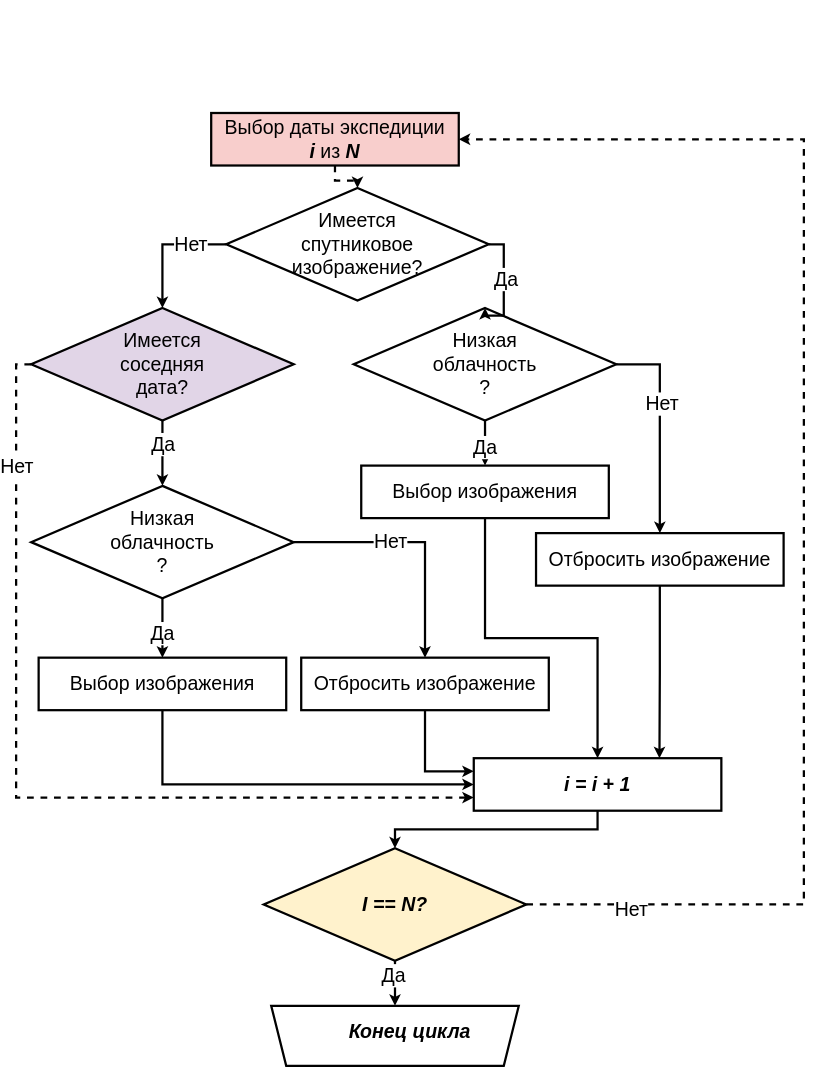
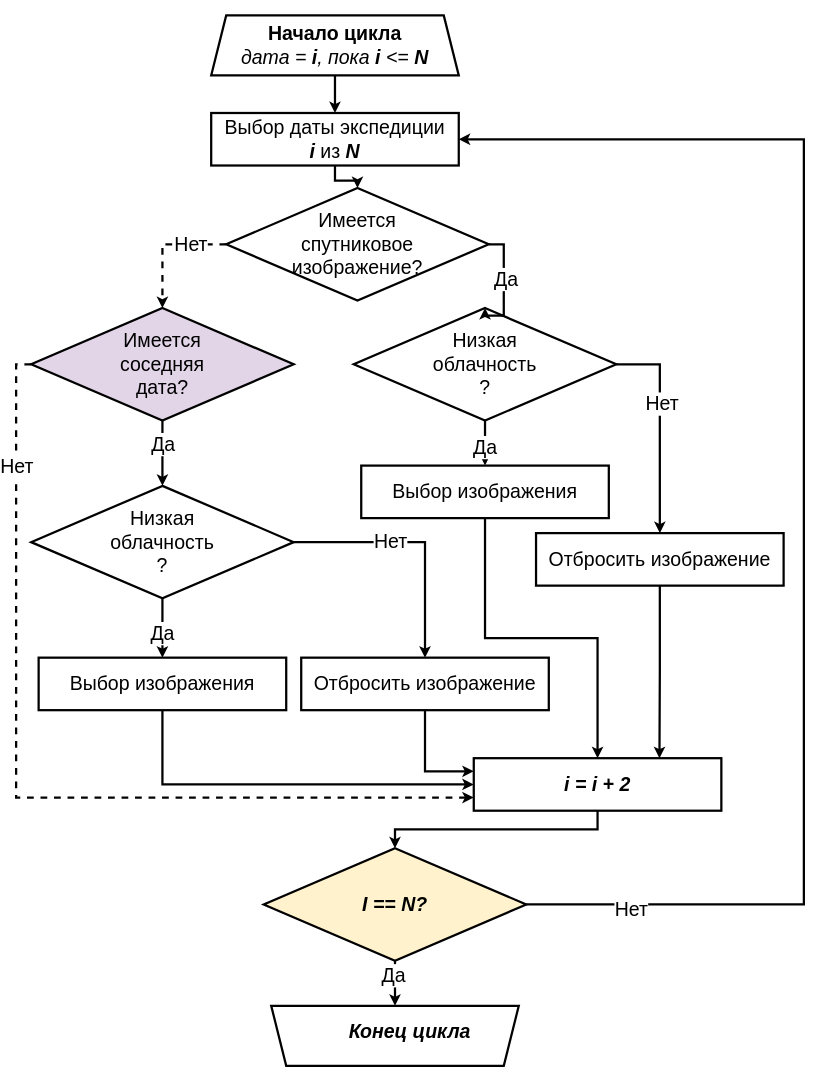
none -> (335, 45)
none -> (335, 90)
(335, 139) -> (335, 139)
(336, 180) -> (336, 180)
(162, 266) -> (162, 266)
(804, 429) -> (804, 429)
(597, 784) -> (597, 784)
